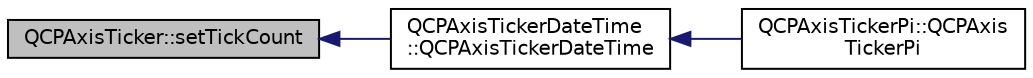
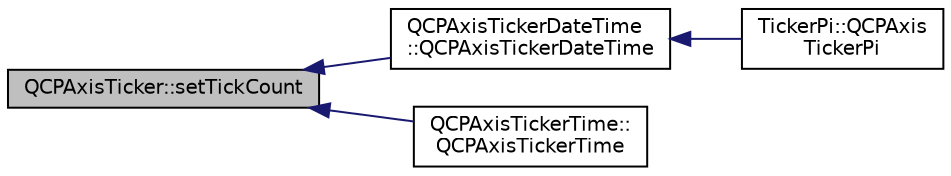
(884, 39) -> (843, 39)
none -> (531, 137)
